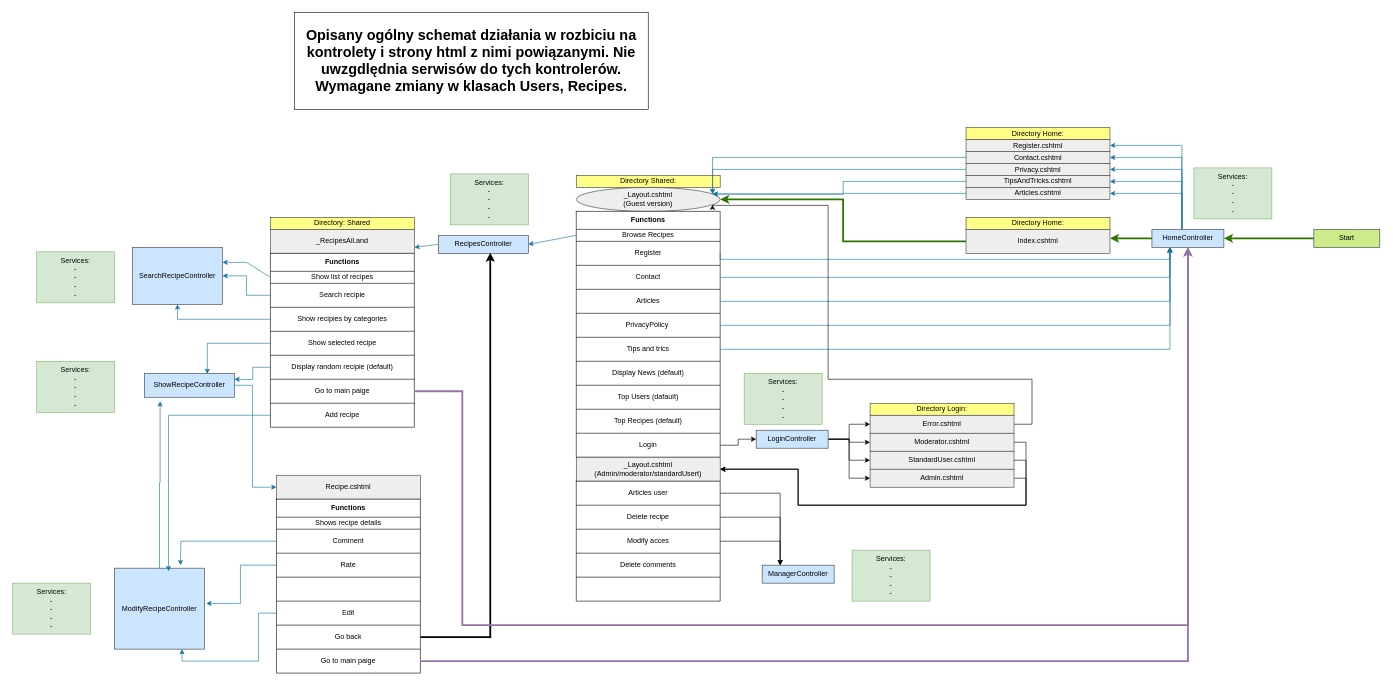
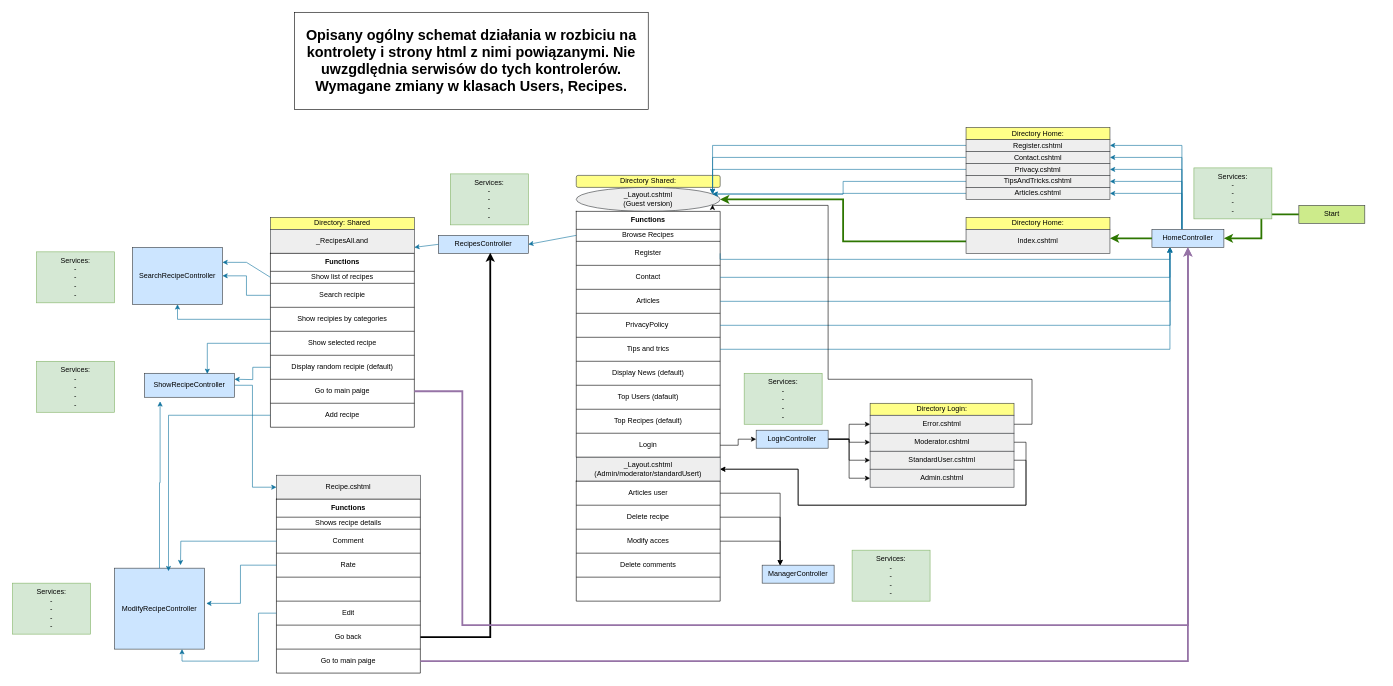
none -> (835, 146)
(648, 182) -> (648, 182)
(1347, 239) -> (1332, 215)
(1019, 479) -> none
